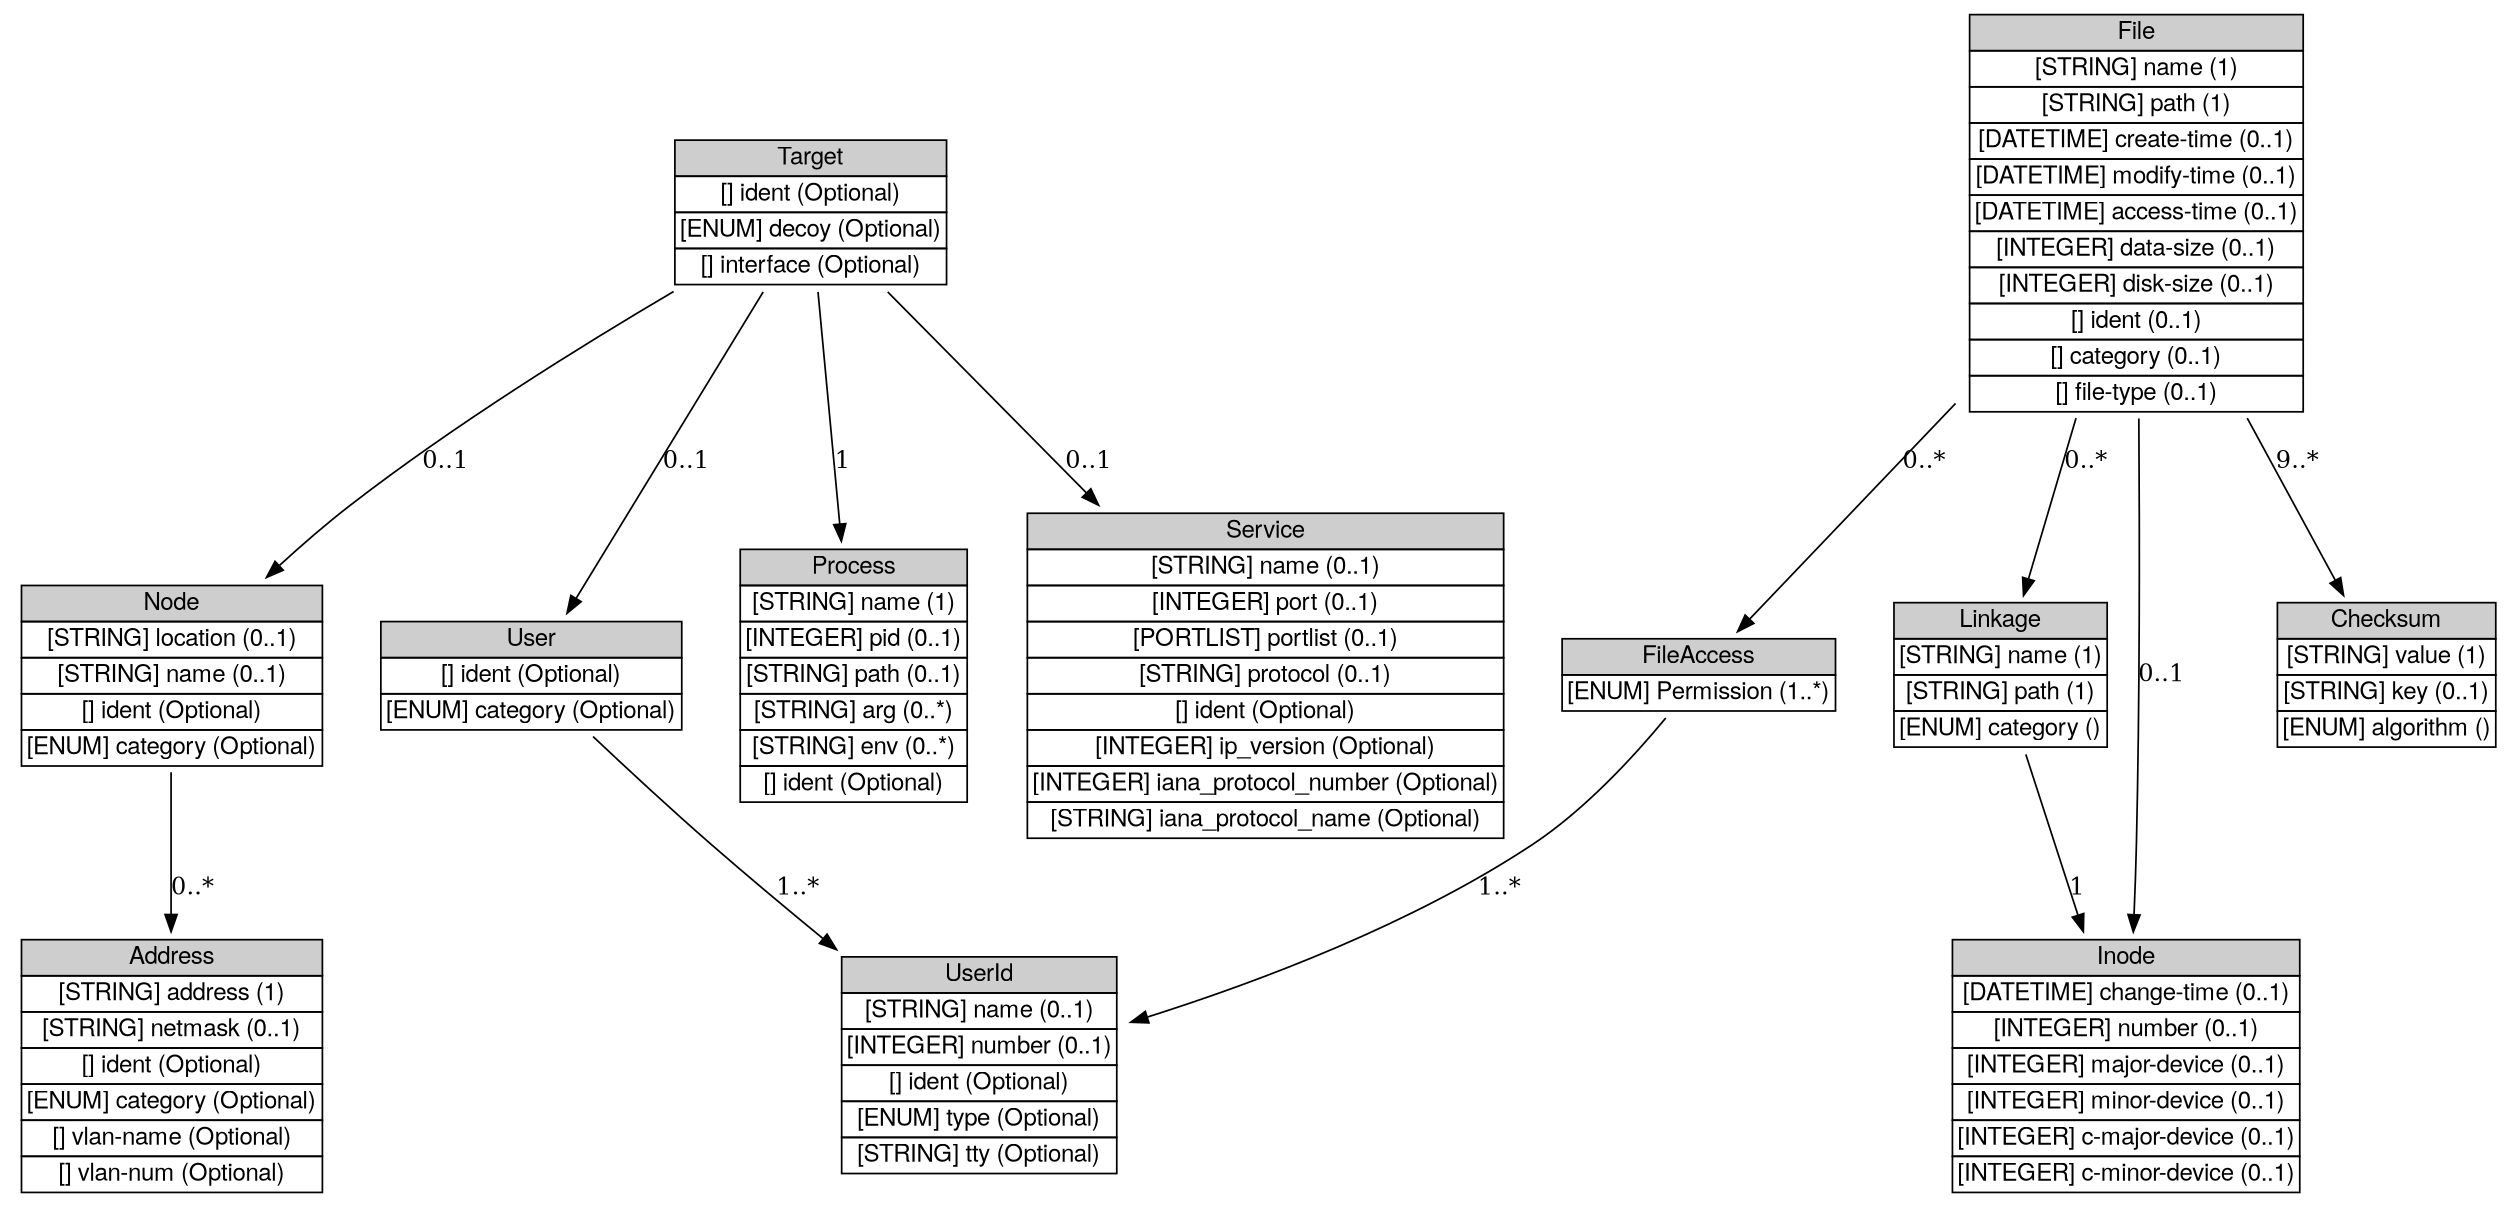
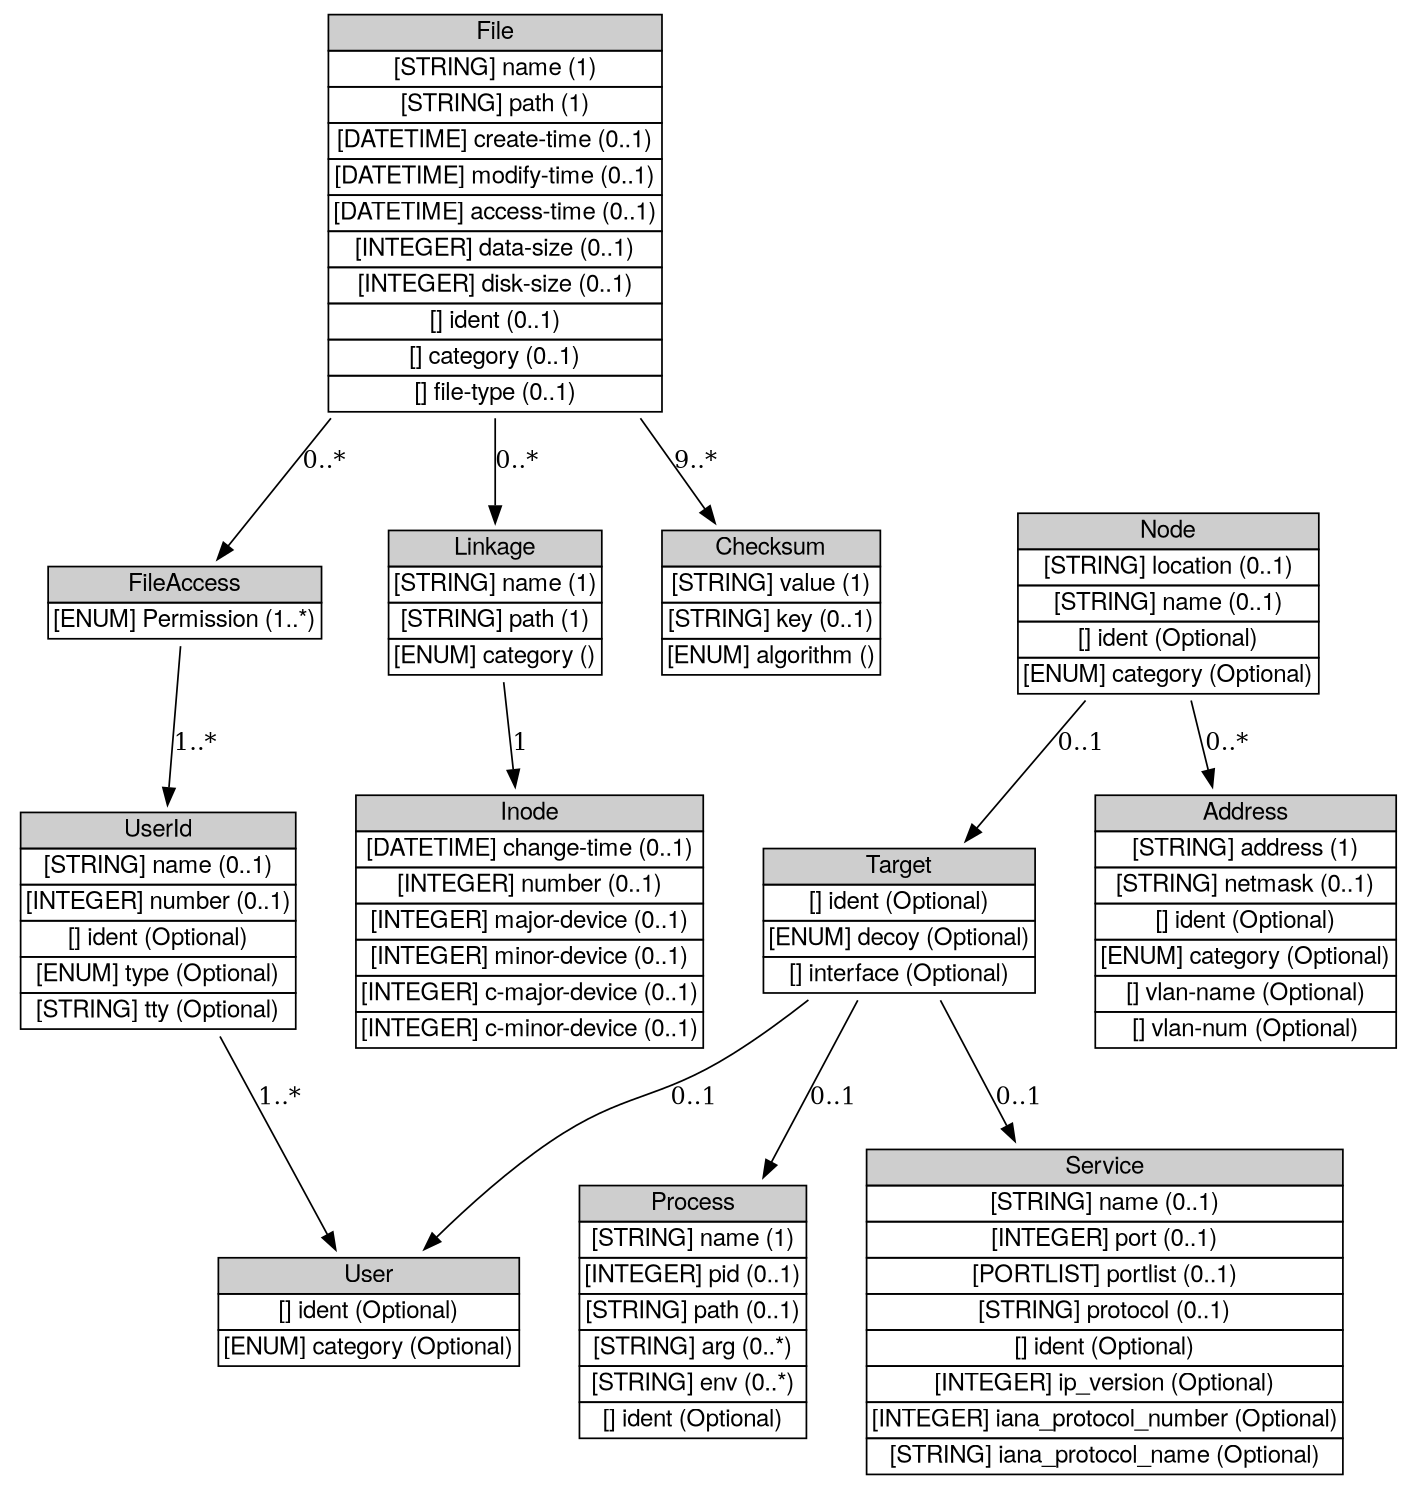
(470, 419) -> (1031, 764)
(843, 462) -> (834, 1098)
(2139, 666) -> none
(706, 840) -> (274, 1136)
